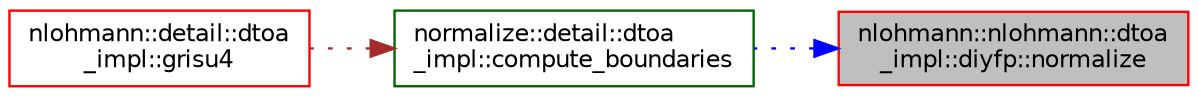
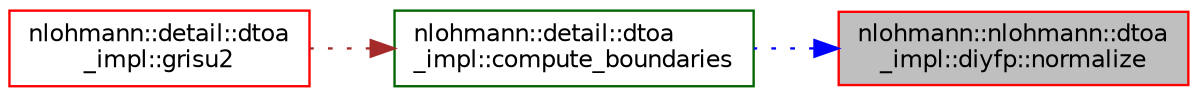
(159, 48) -> (159, 48)
(574, 48) -> (574, 48)
